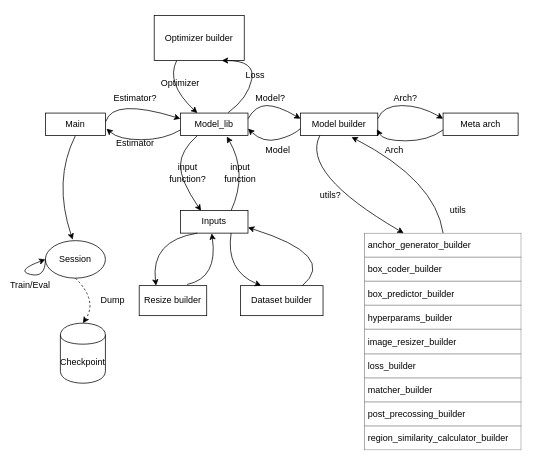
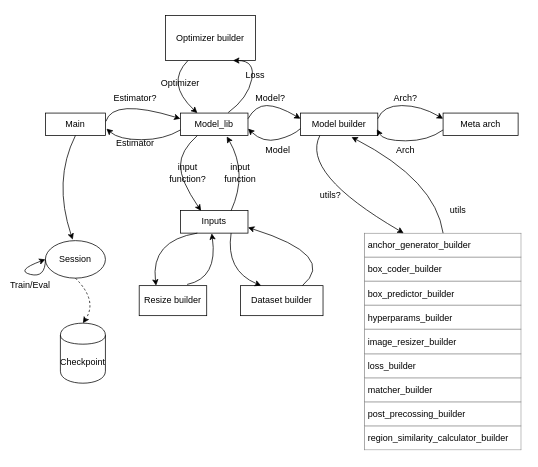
(199, 38) -> (210, 38)
(394, 150) -> (405, 150)
(113, 300) -> none
